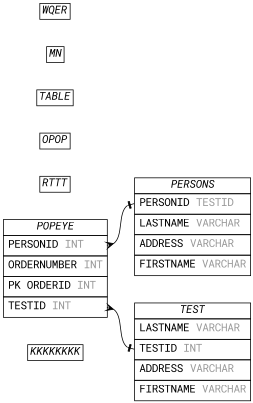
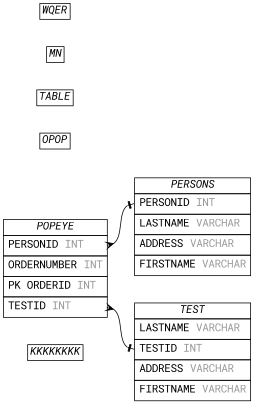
(55, 184) -> none
(215, 203) -> (206, 203)
